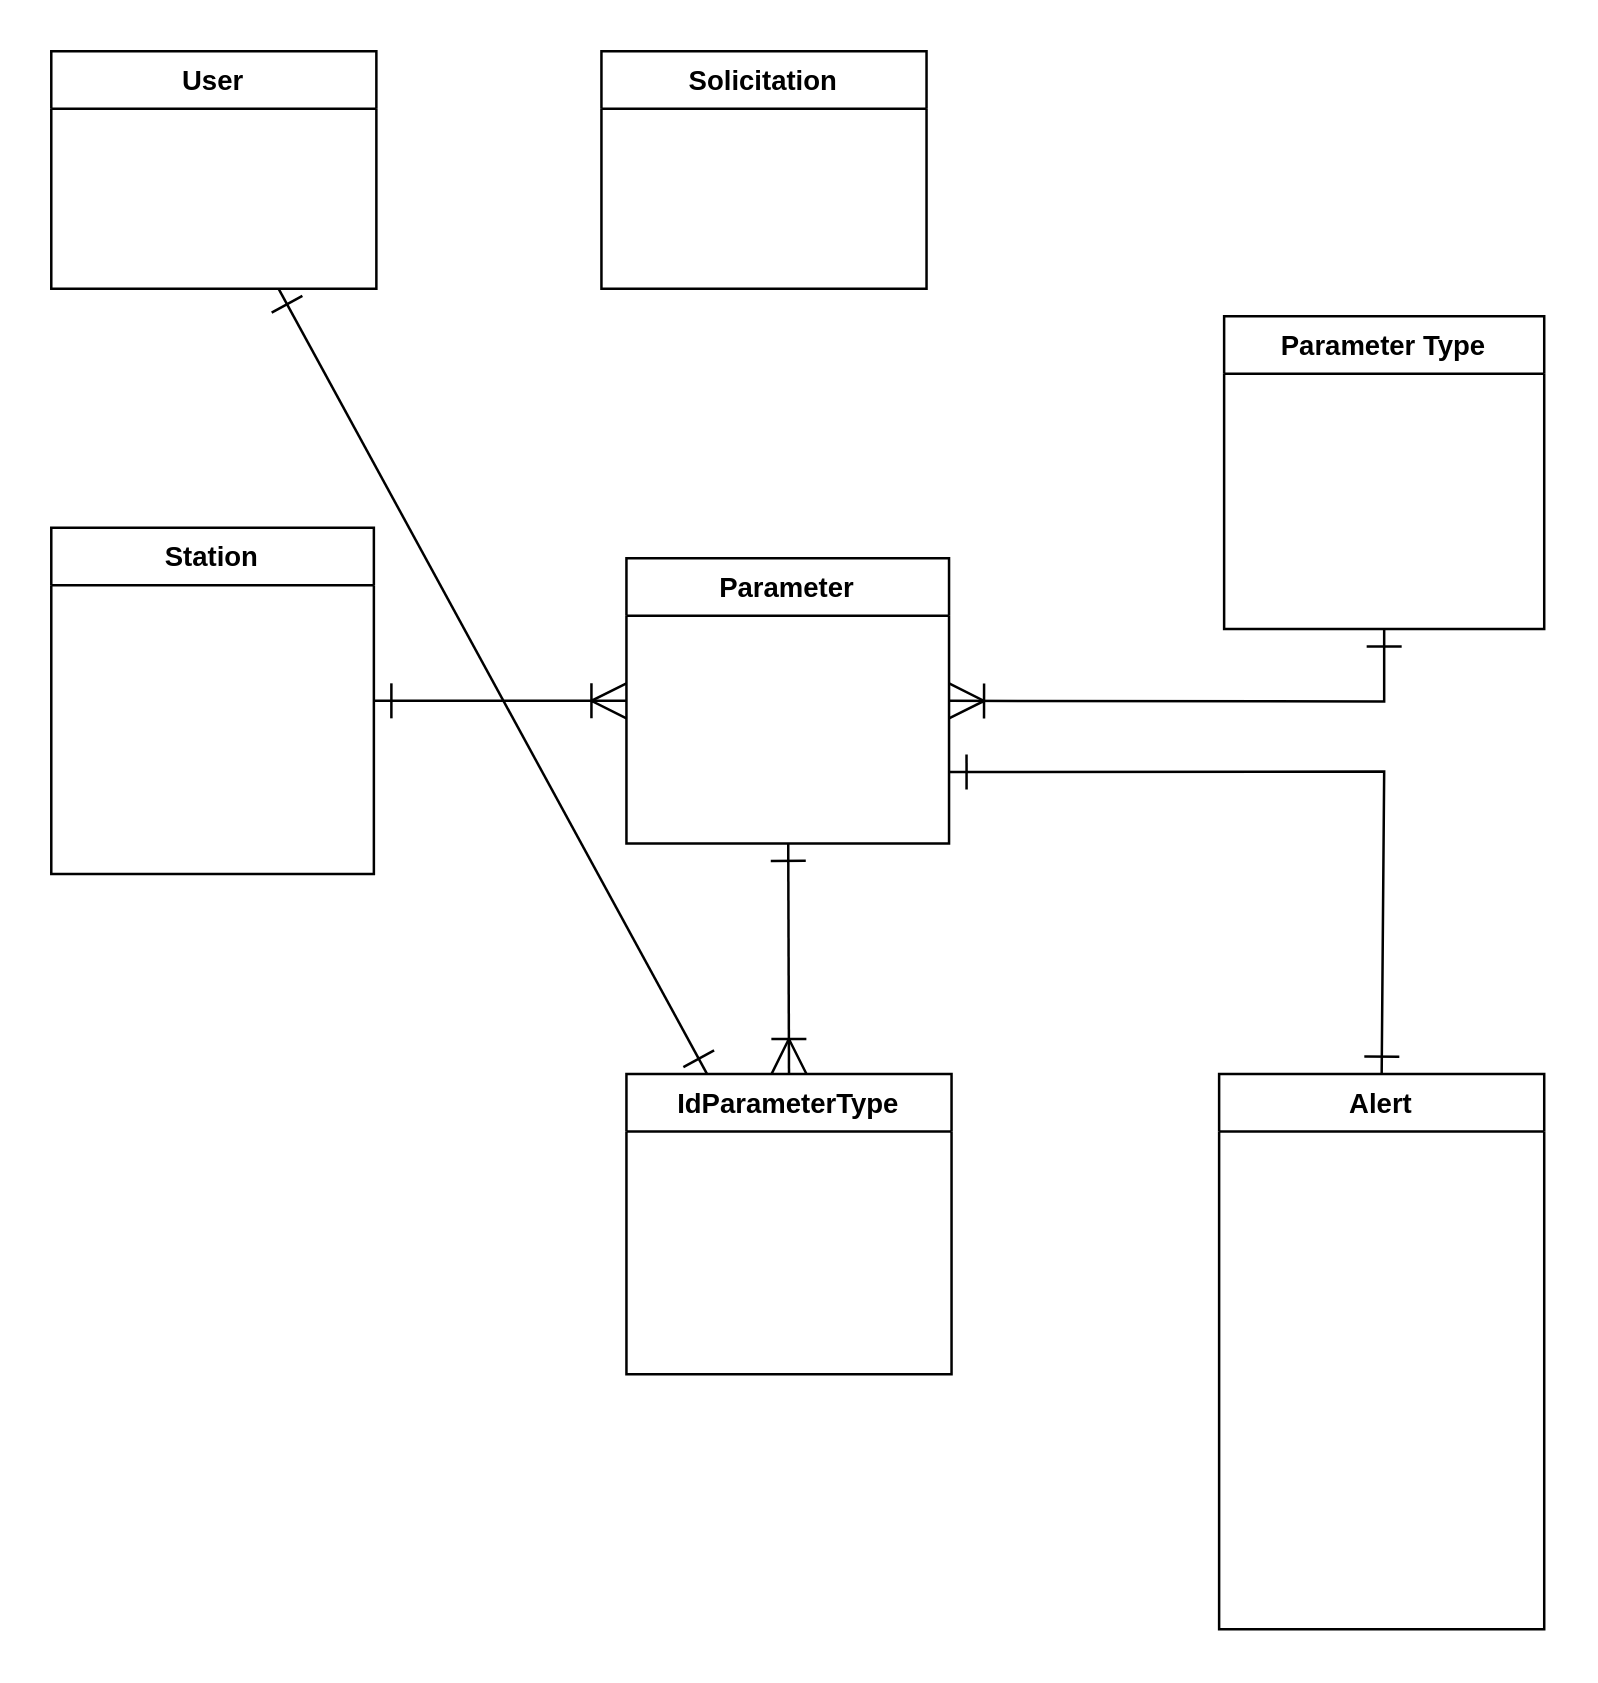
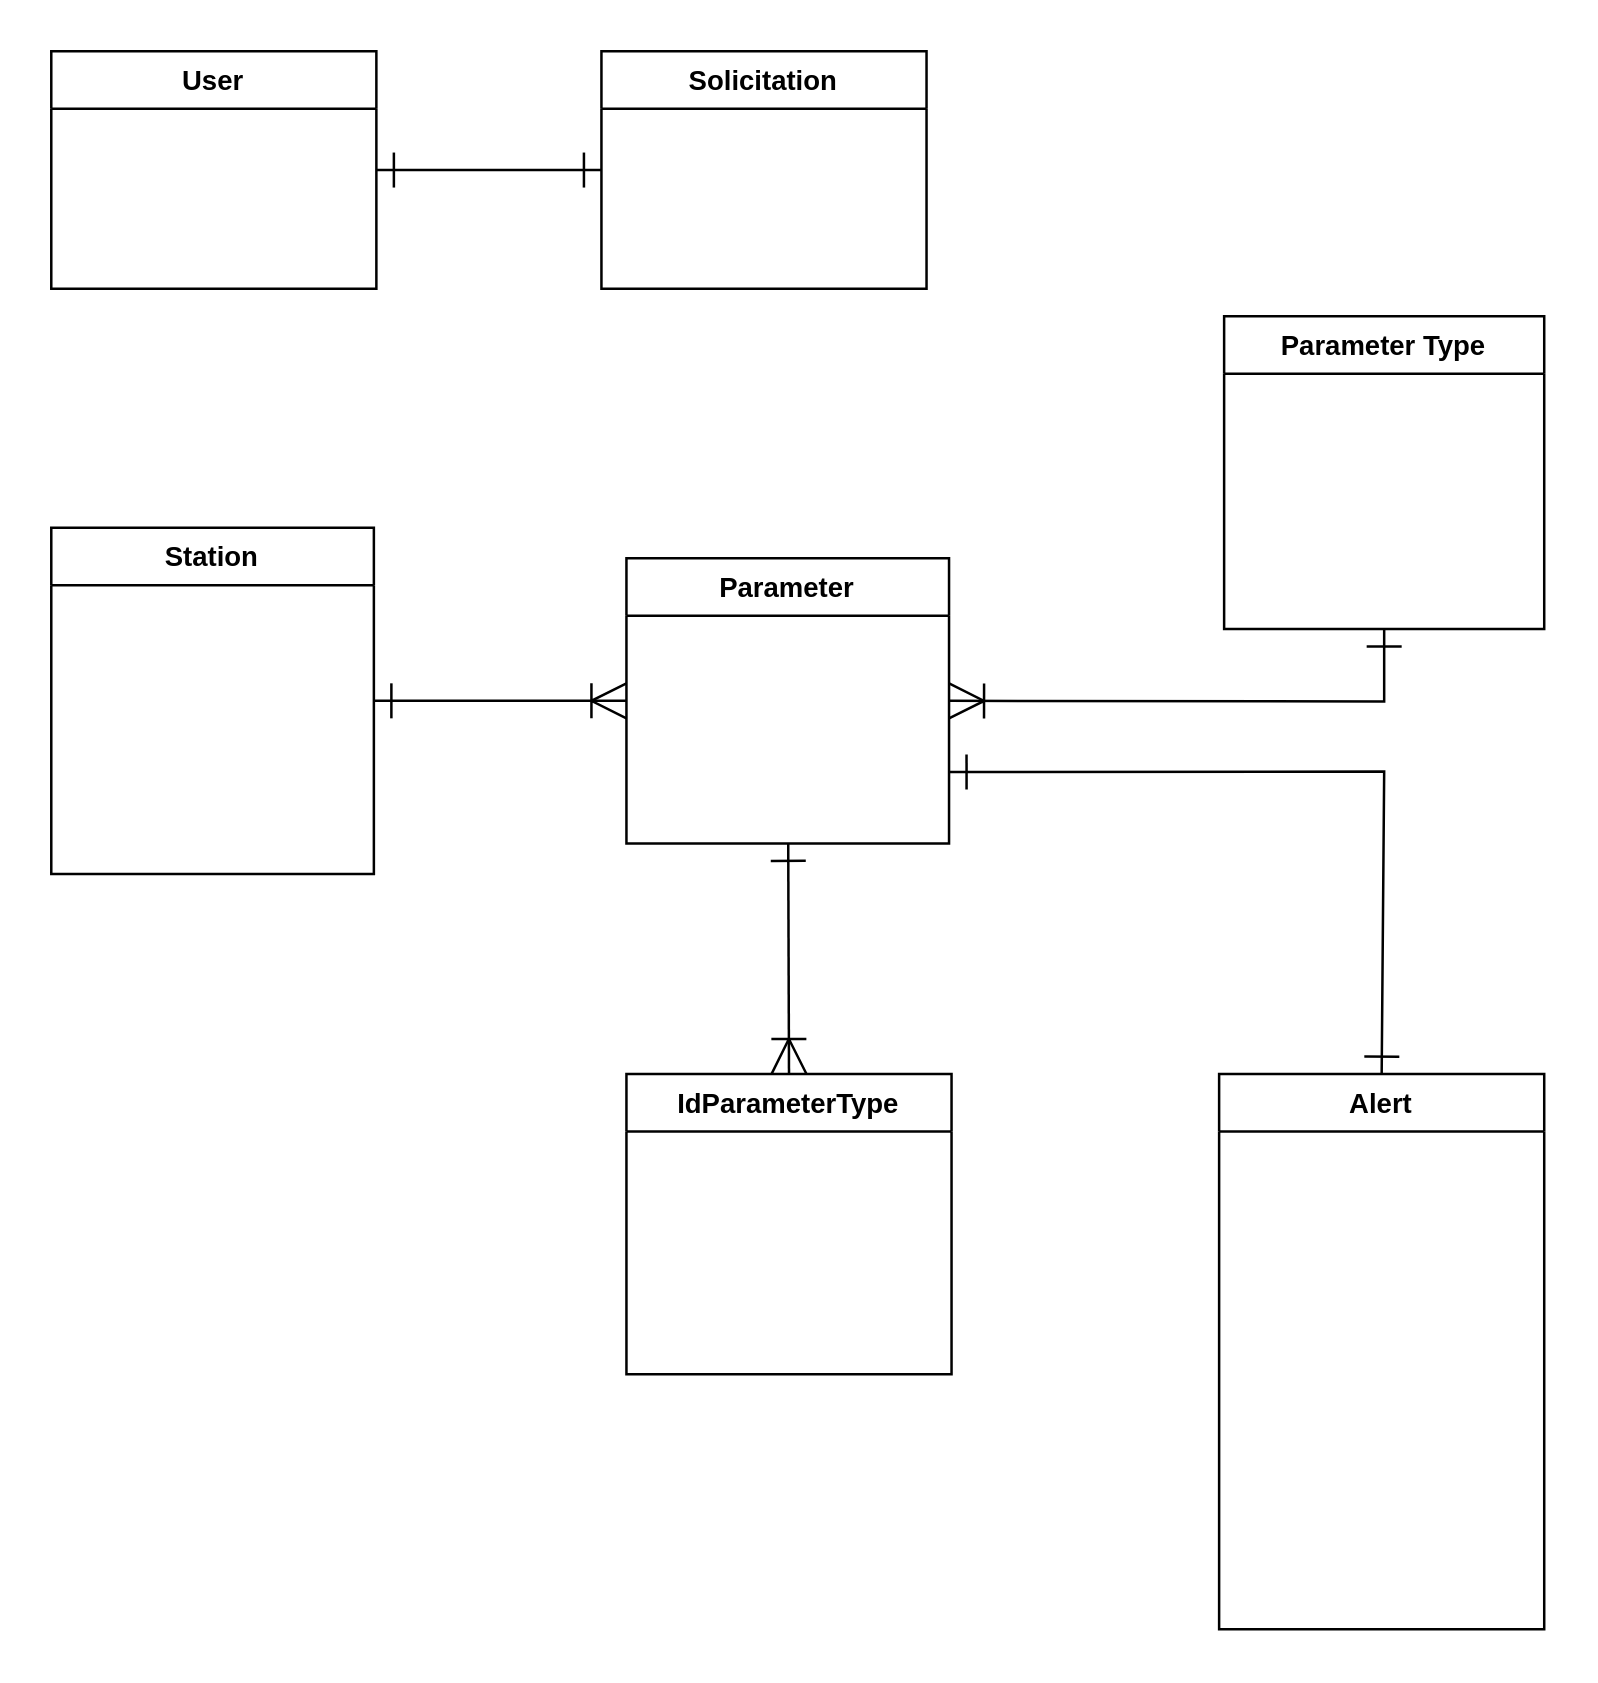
(391, 494) -> (488, 170)
